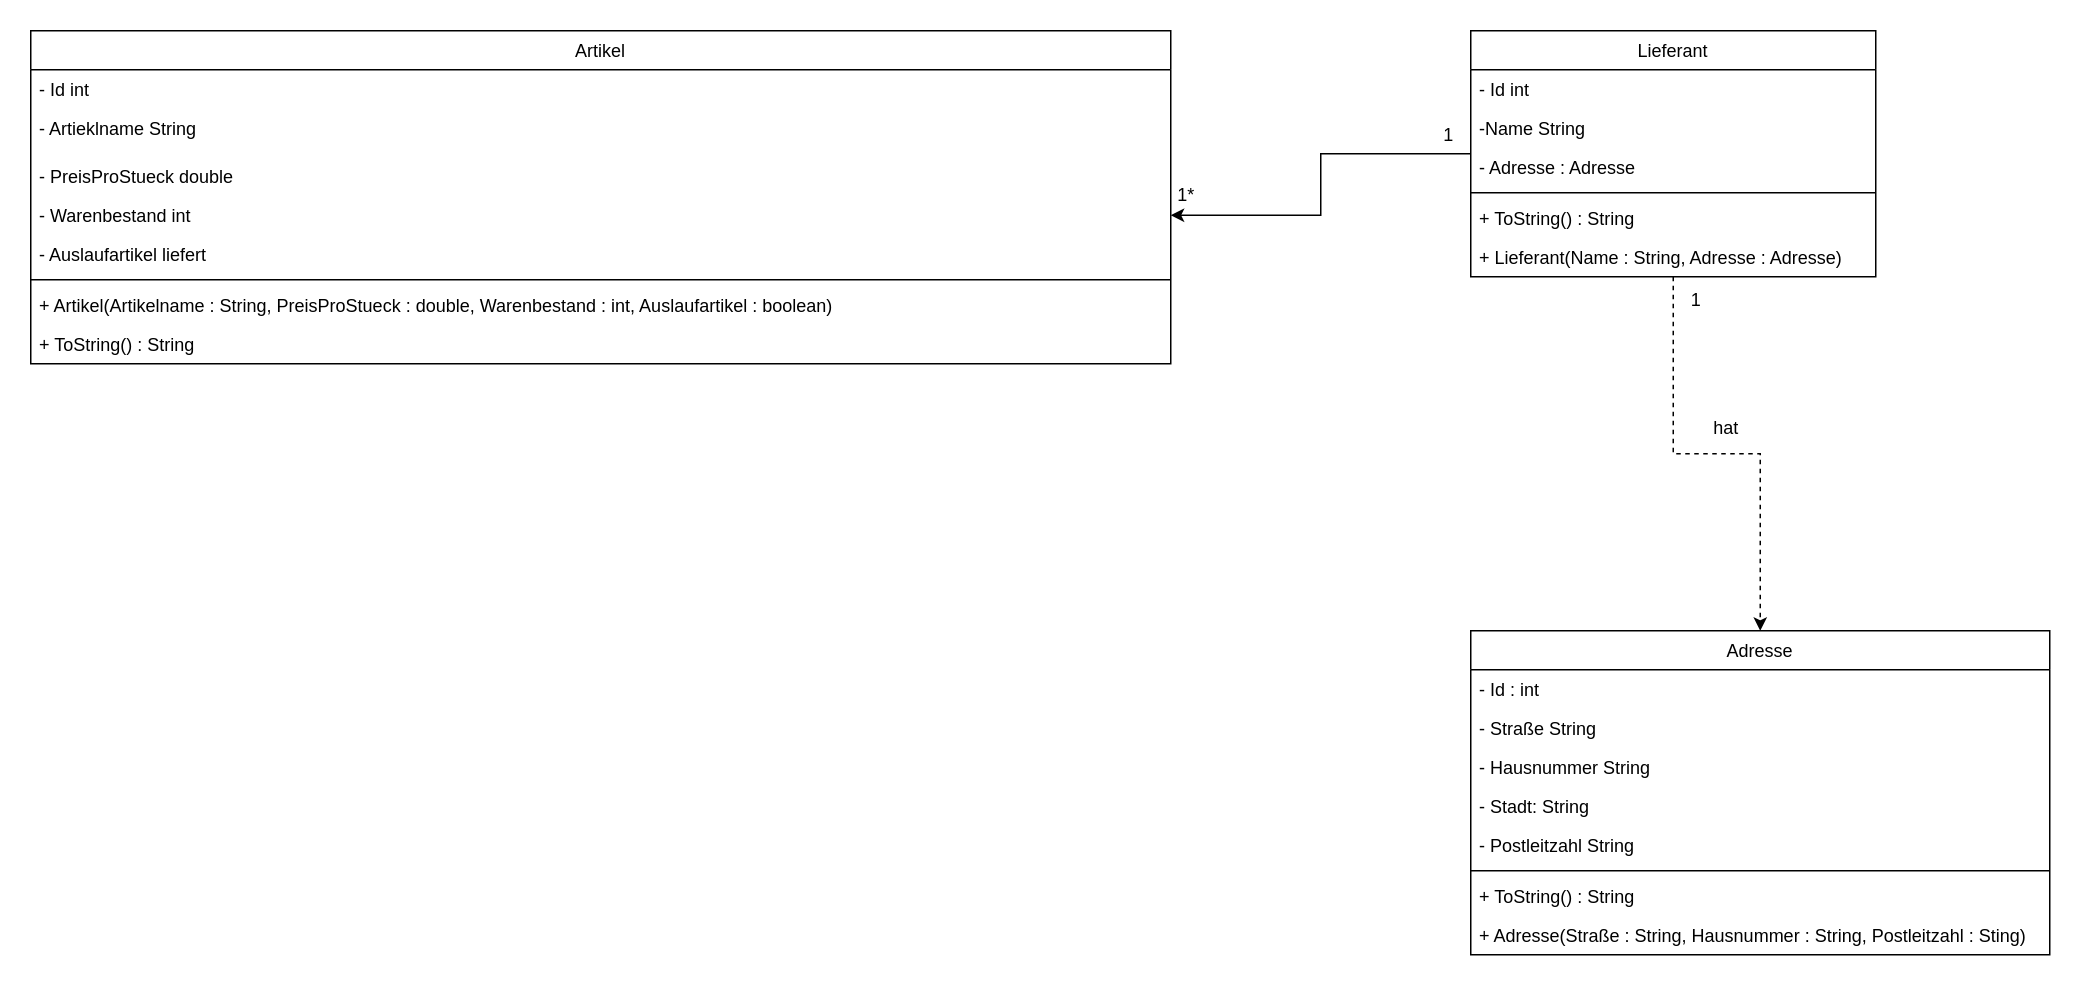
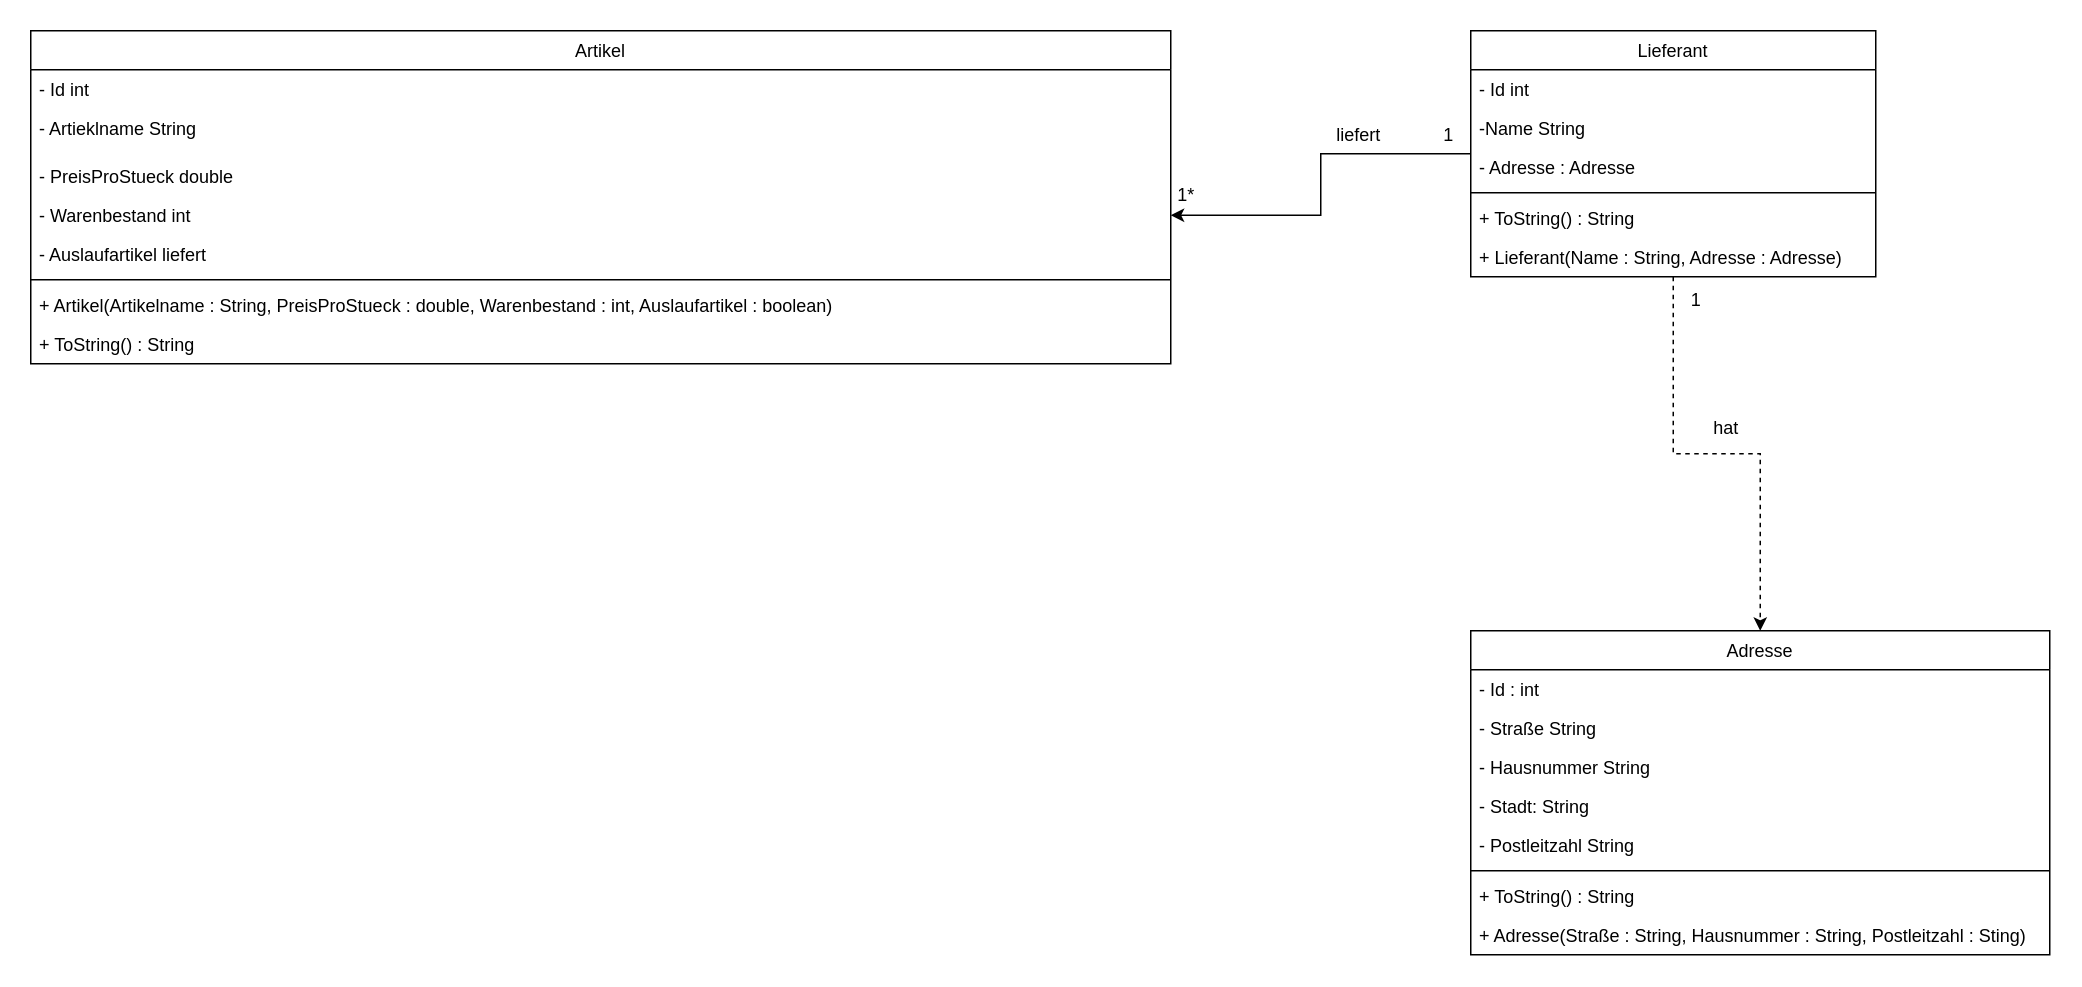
none -> (1358, 136)
